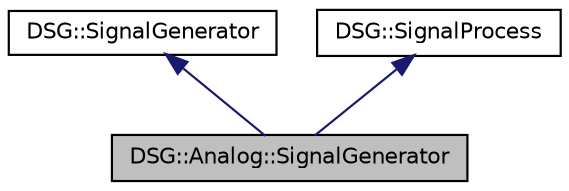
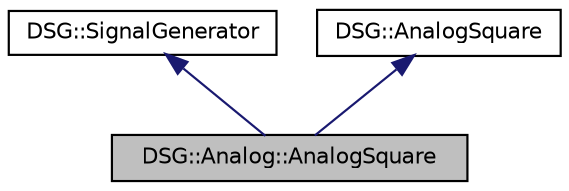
(439, 33) -> (439, 33)
(290, 158) -> (290, 158)
